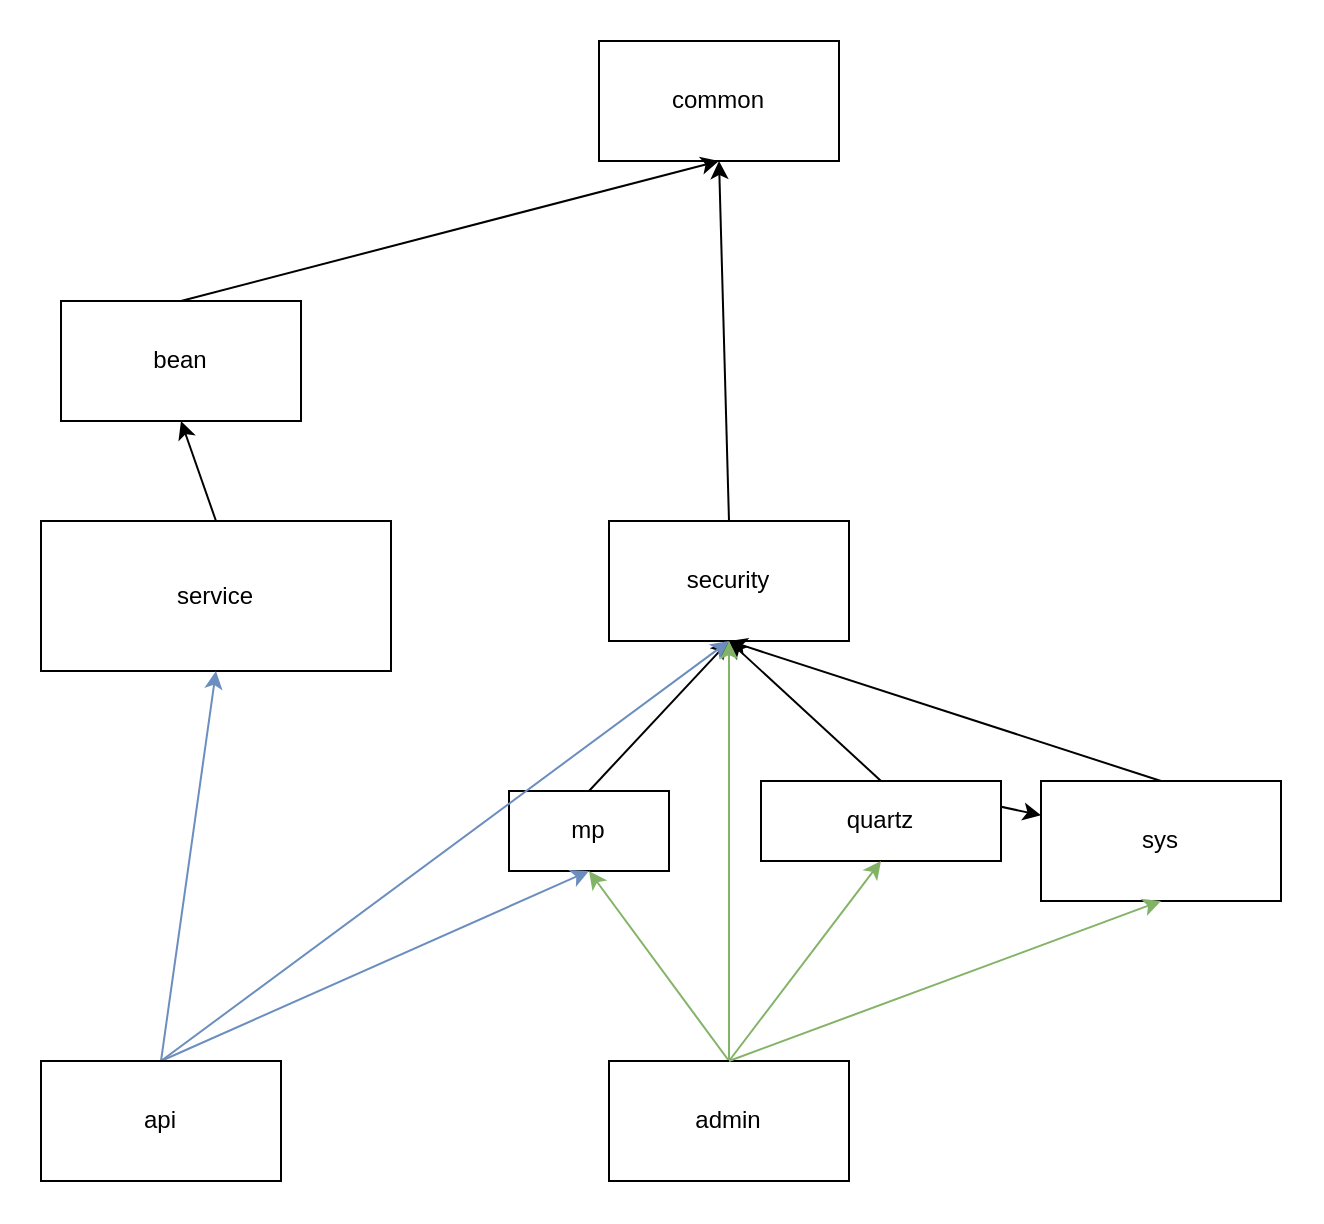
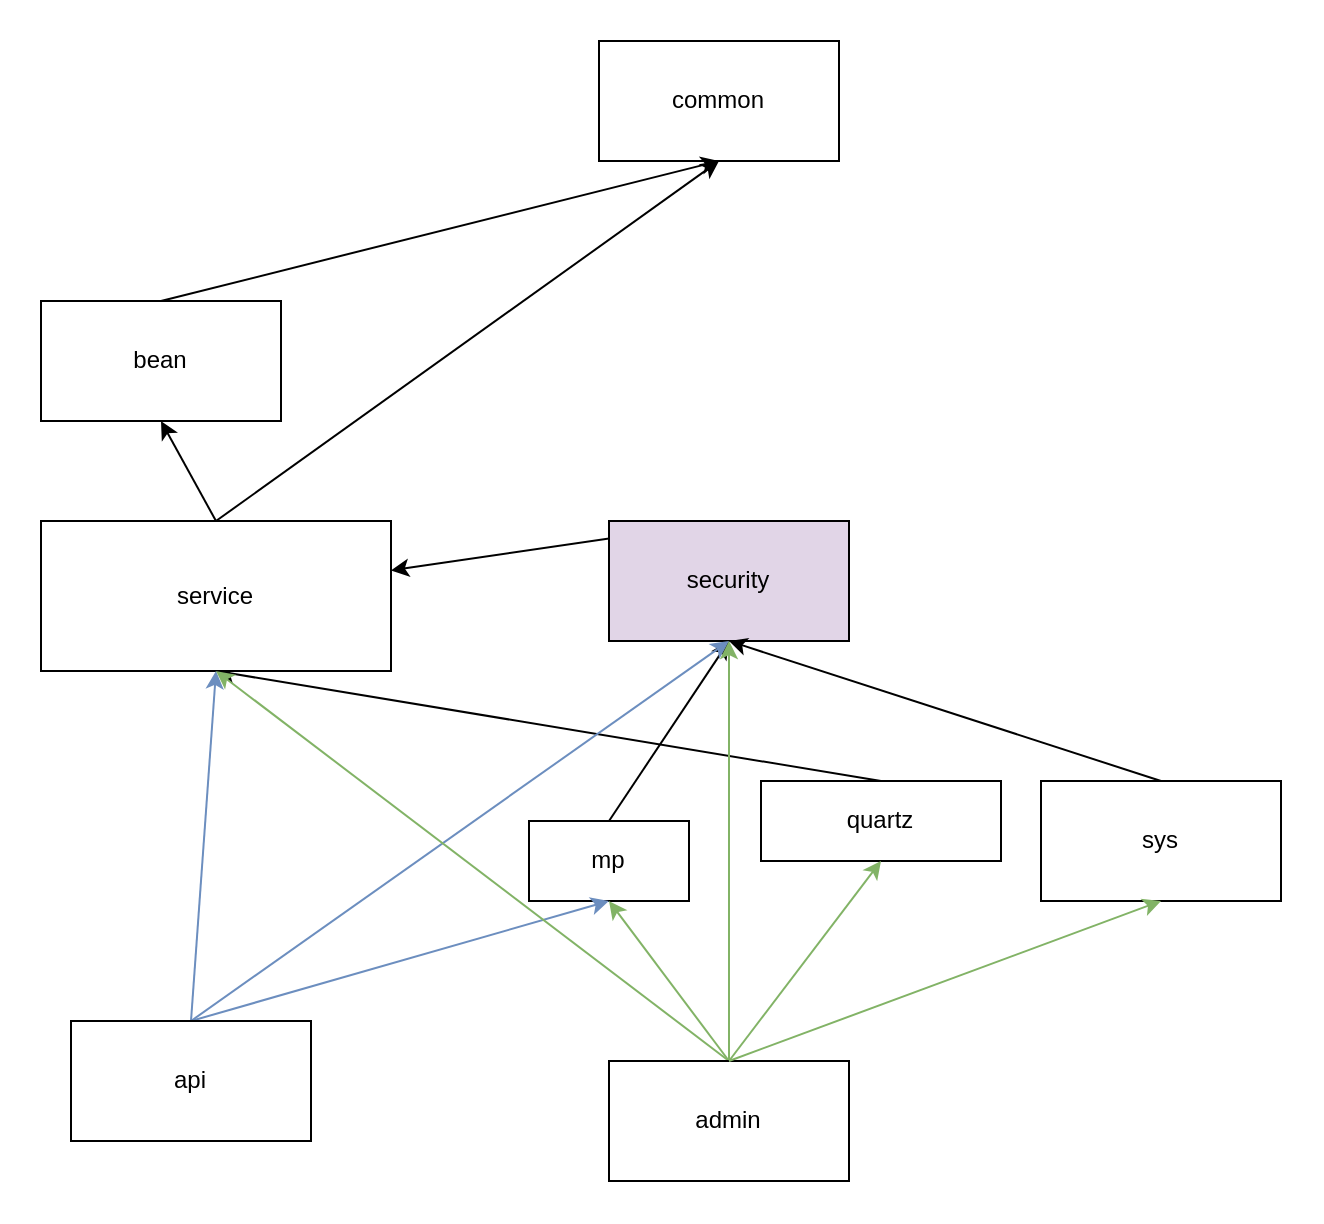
none -> (462, 345)
(724, 348) -> (507, 553)
(181, 361) -> (161, 361)
(729, 581) -> (729, 581)
(808, 714) -> none
(1014, 809) -> (410, 703)
(589, 831) -> (609, 861)
none -> (474, 867)
(161, 1121) -> (191, 1081)
